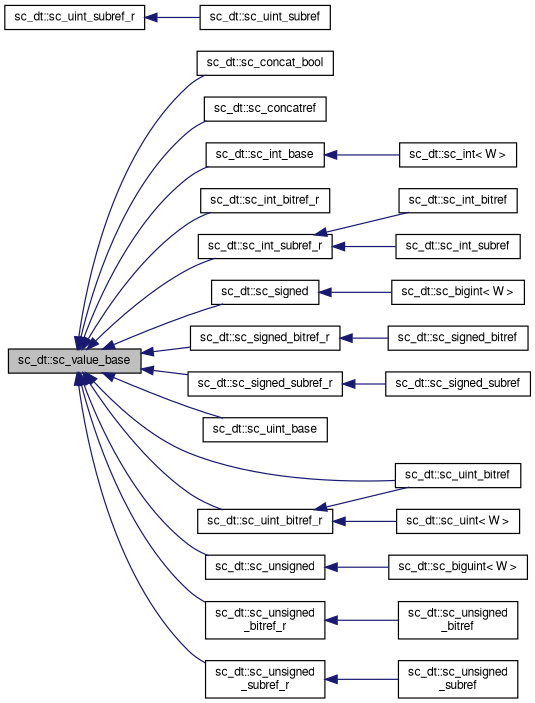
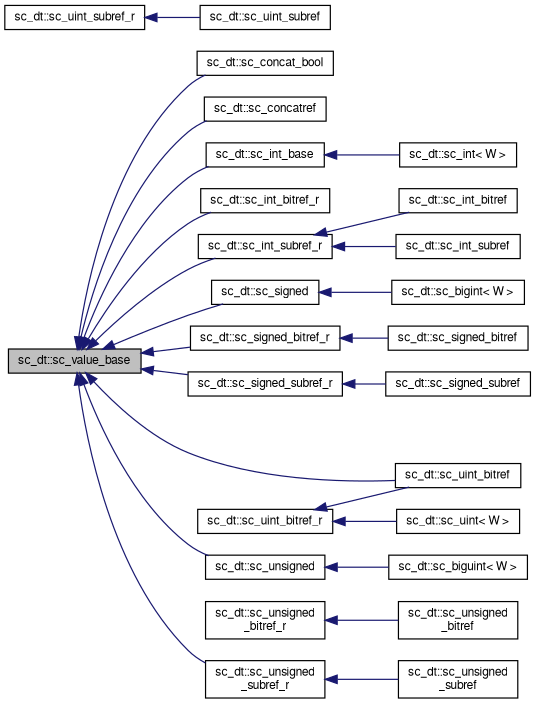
(265, 430) -> none
(147, 456) -> none
(126, 504) -> none
